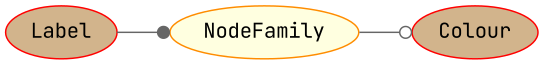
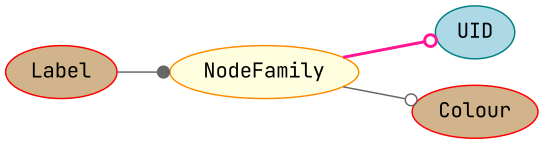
none -> (475, 32)
